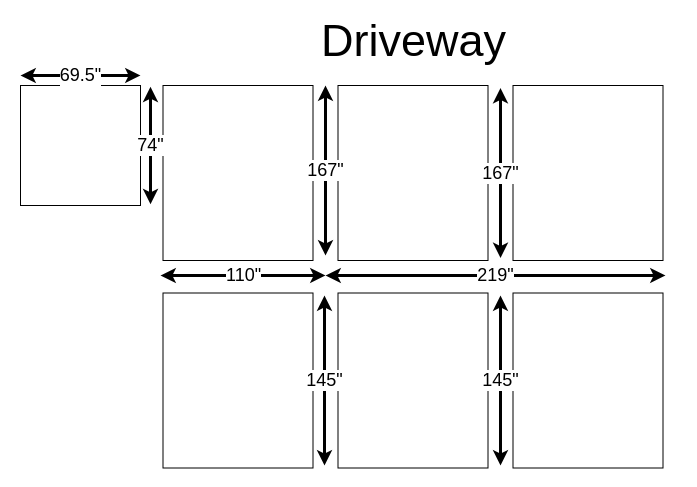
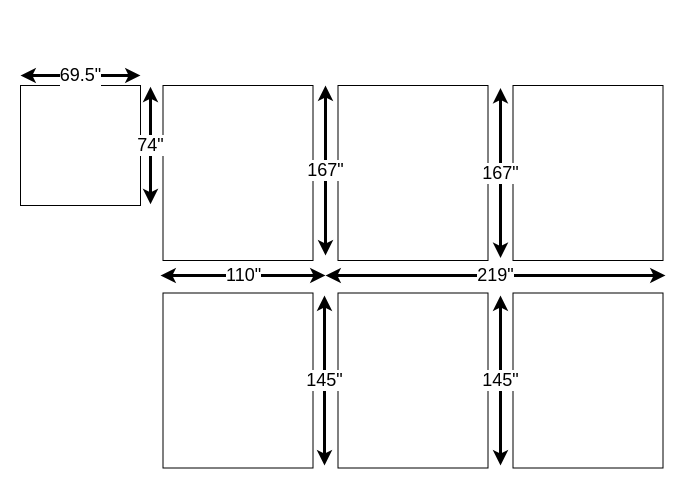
(413, 41) -> none
